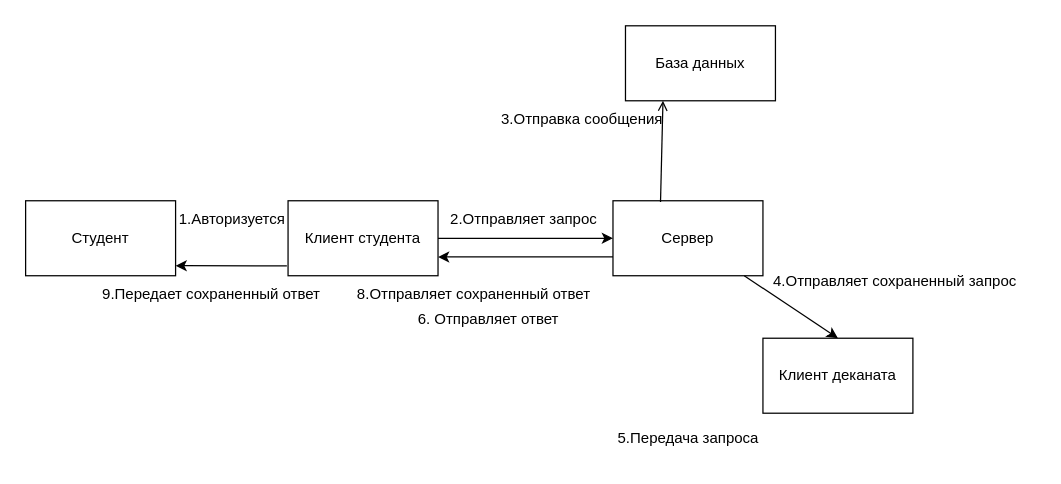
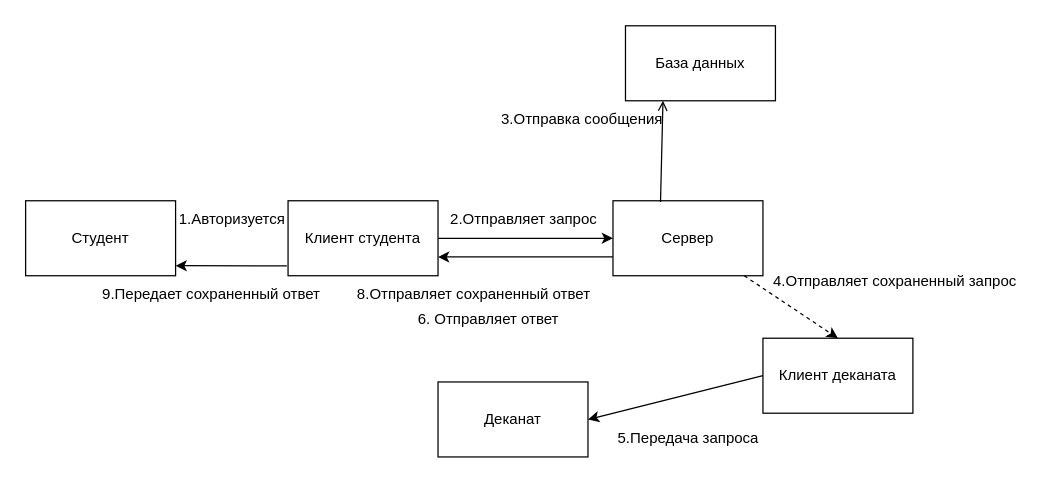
(788, 305) -> (788, 305)
none -> (679, 397)
none -> (513, 419)
